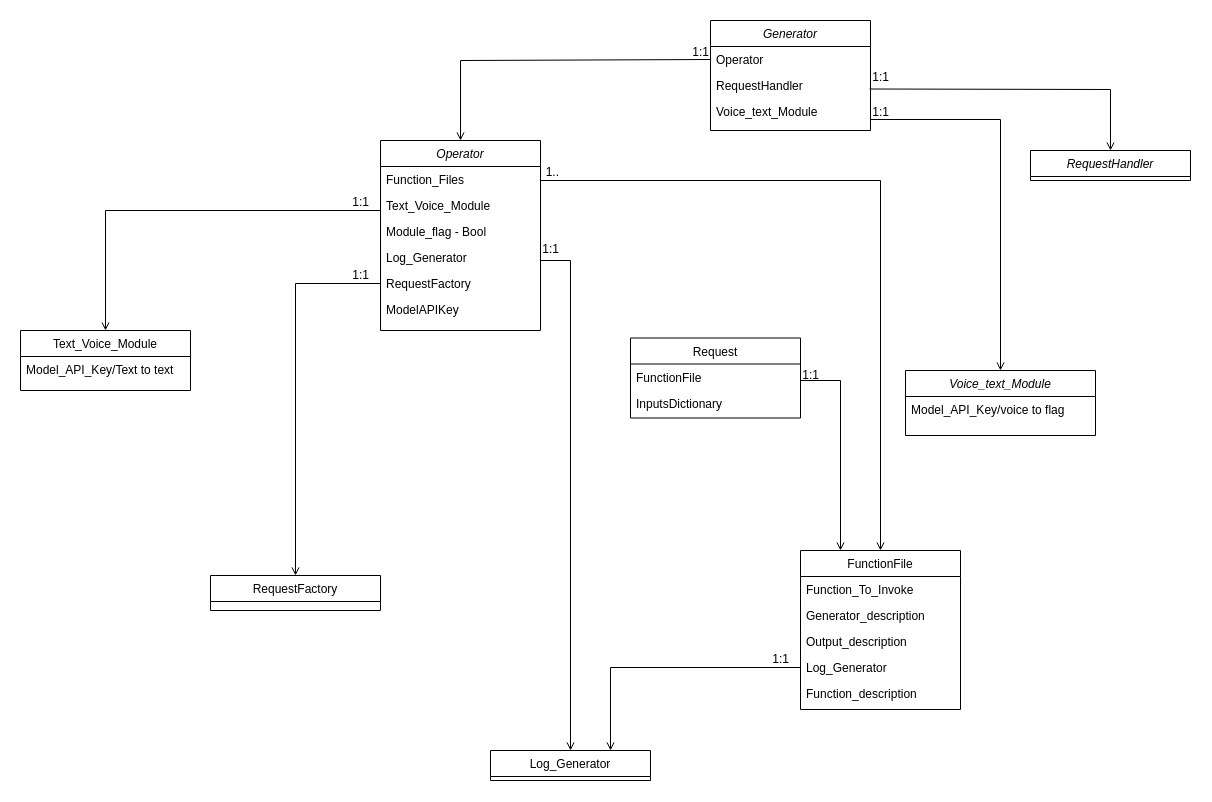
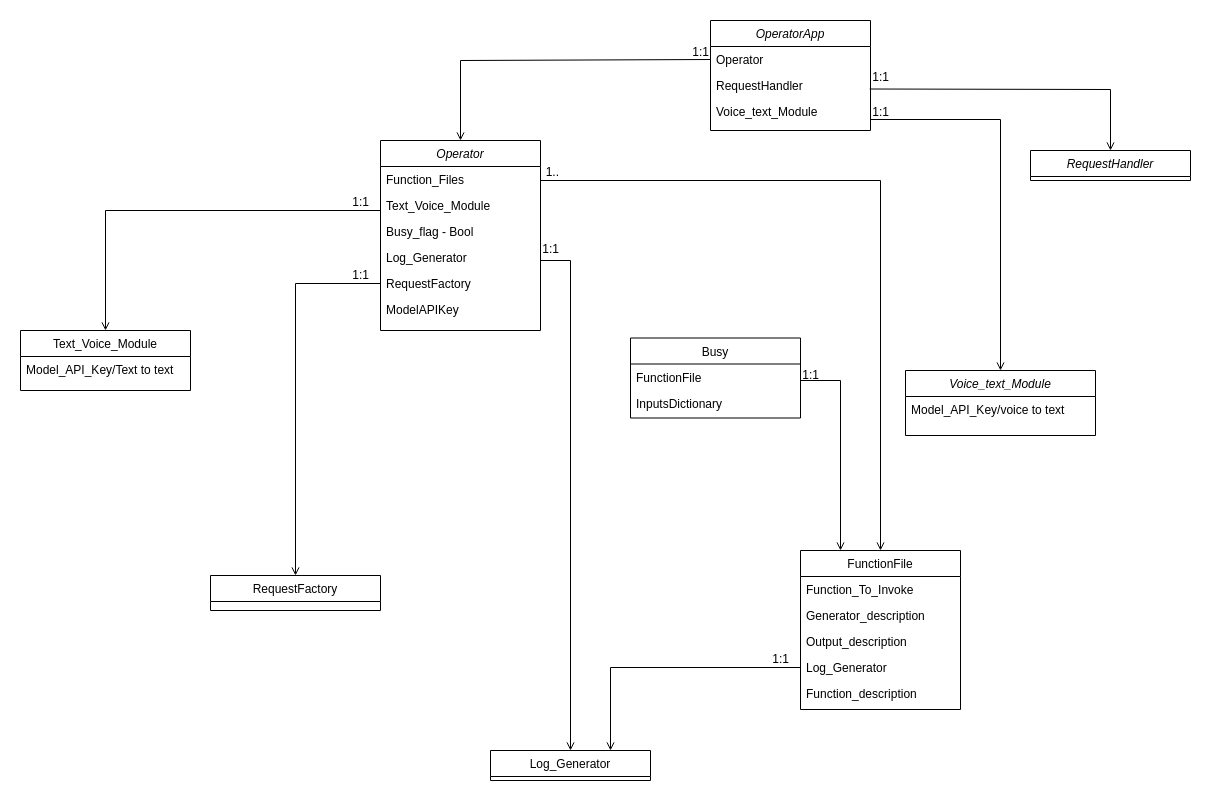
(790, 34) -> (790, 34)
(439, 232) -> (434, 232)
(715, 352) -> (715, 352)
(994, 410) -> (995, 410)
